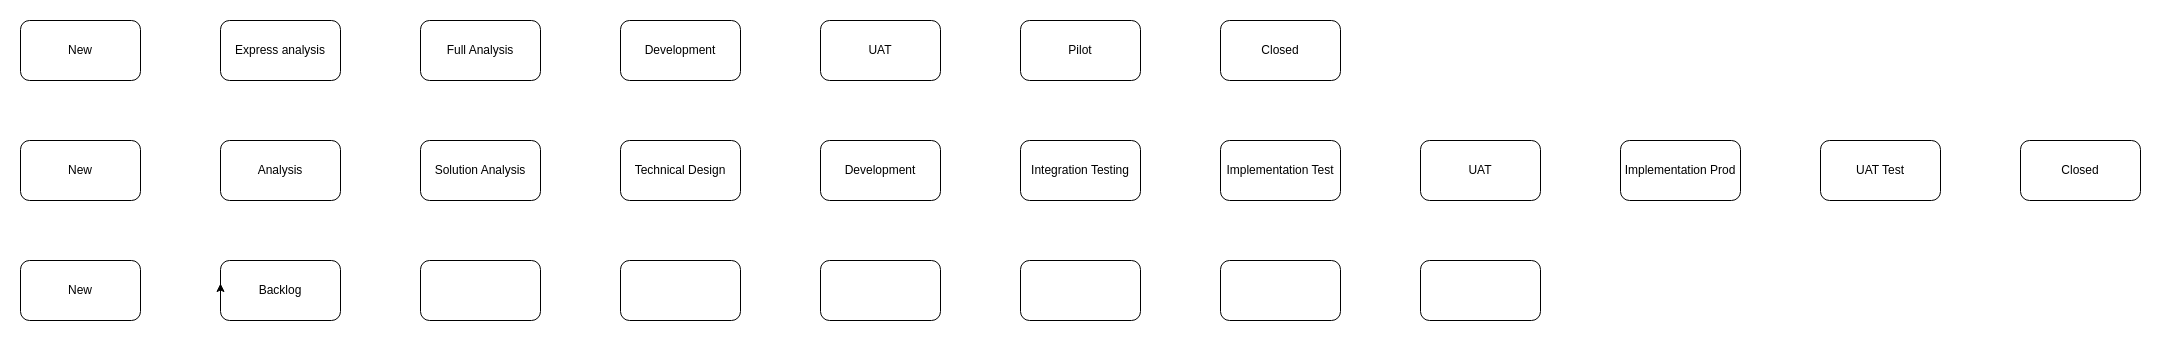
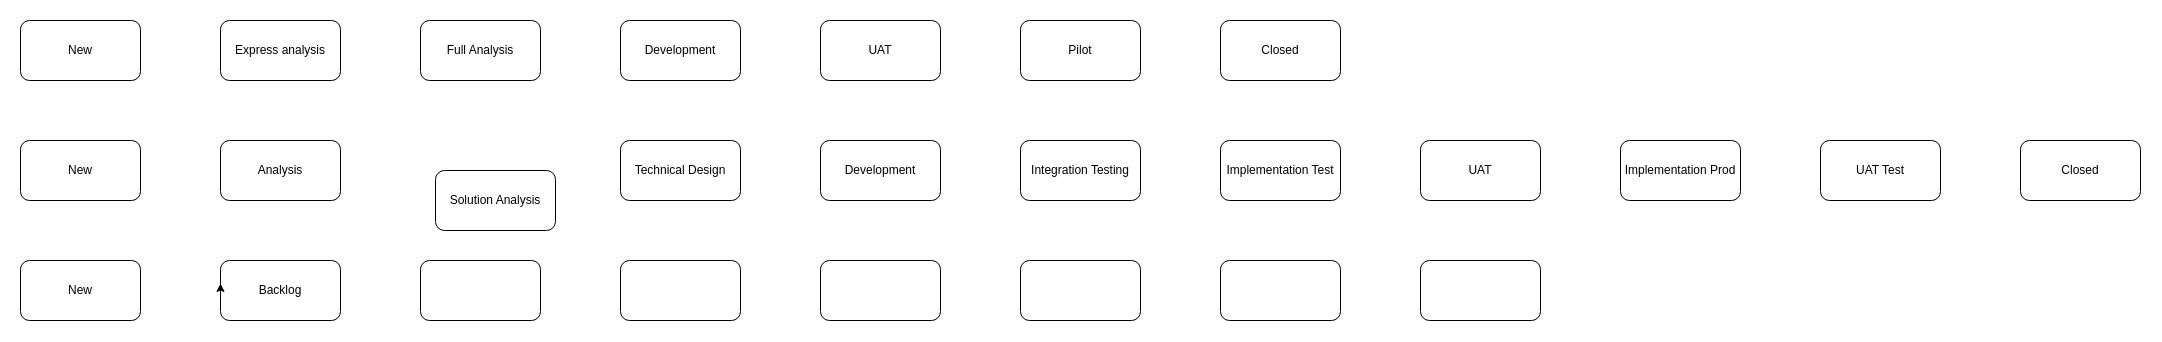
(481, 171) -> (496, 201)
